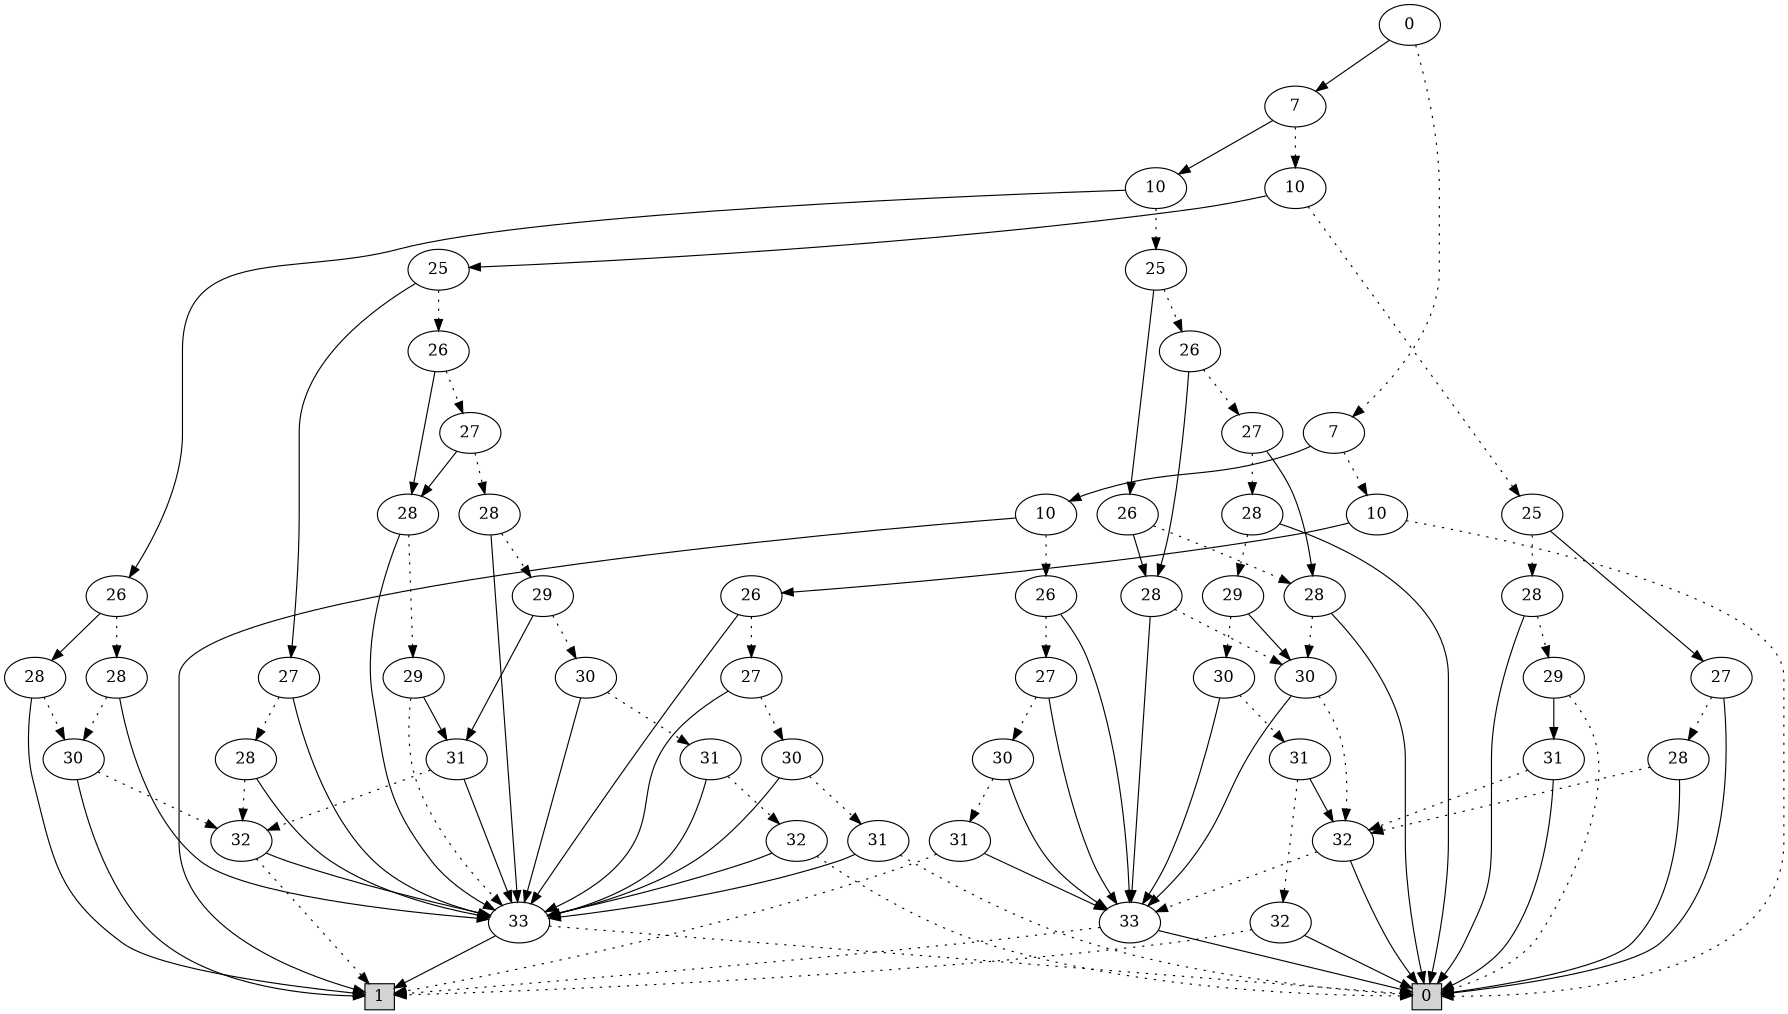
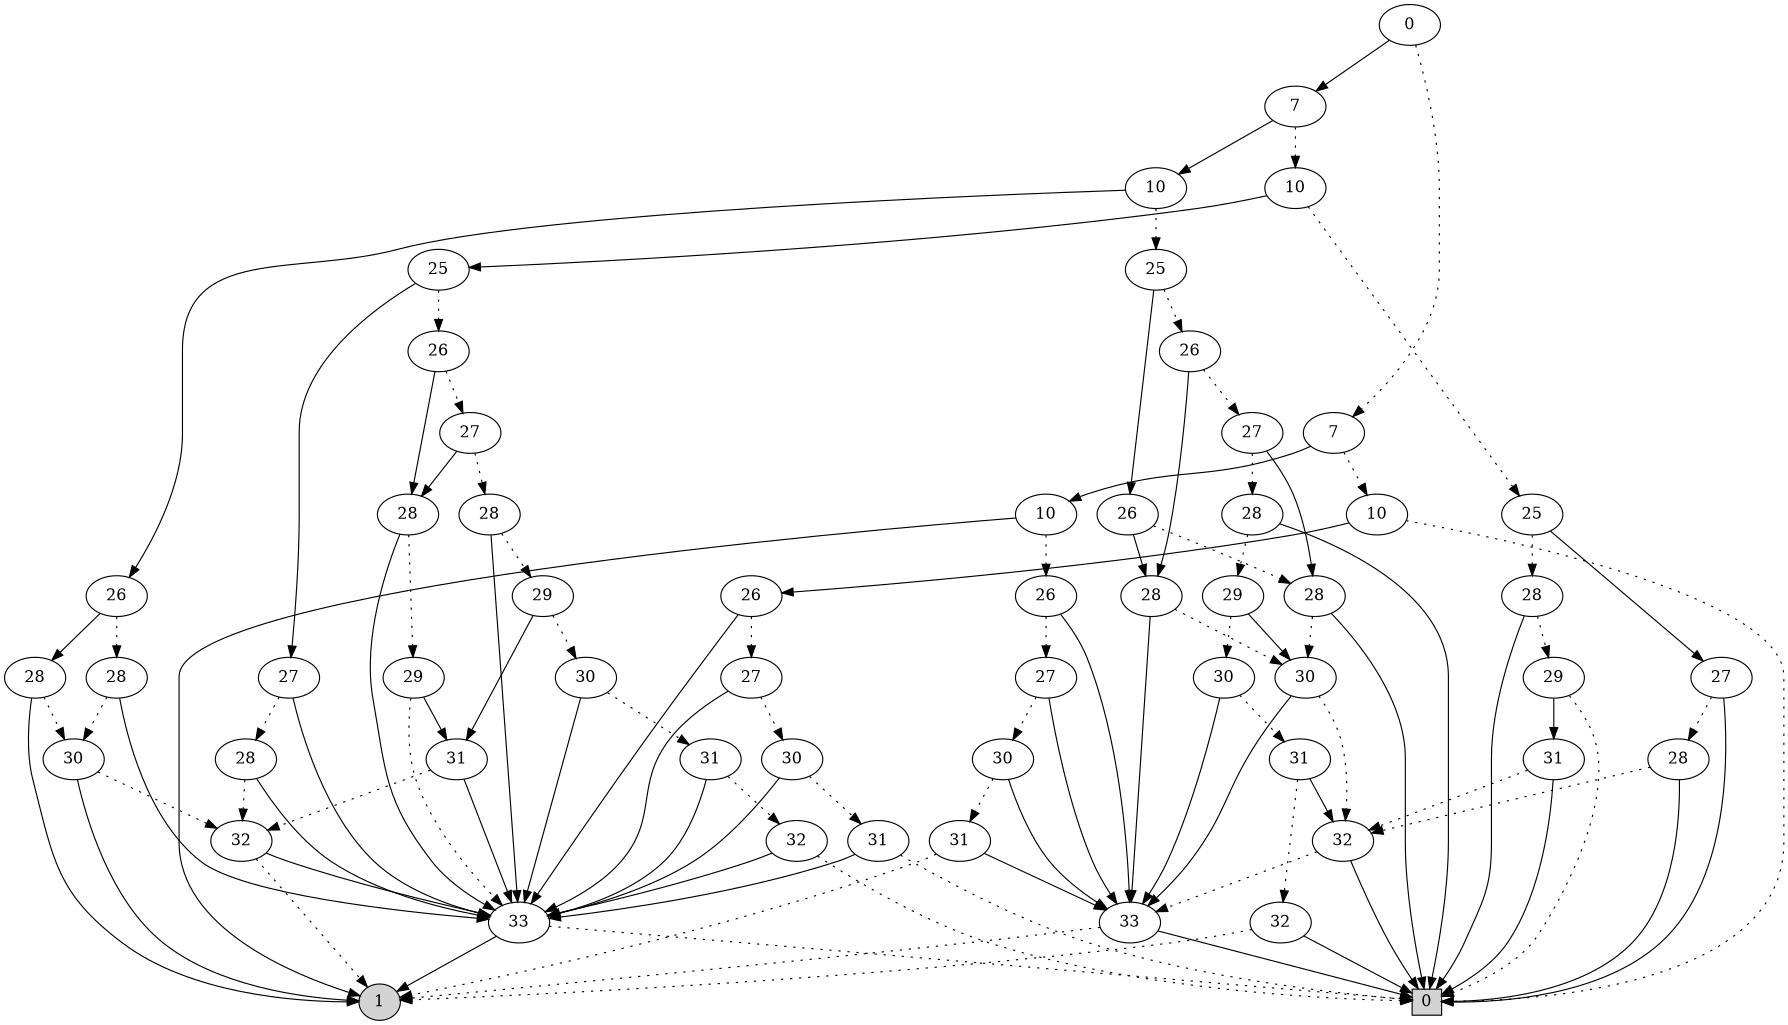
(380, 997) -> (380, 1002)
